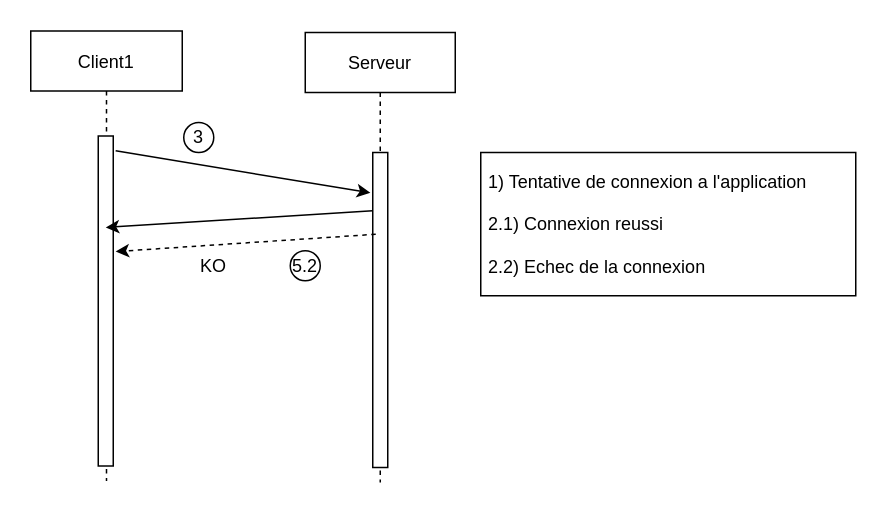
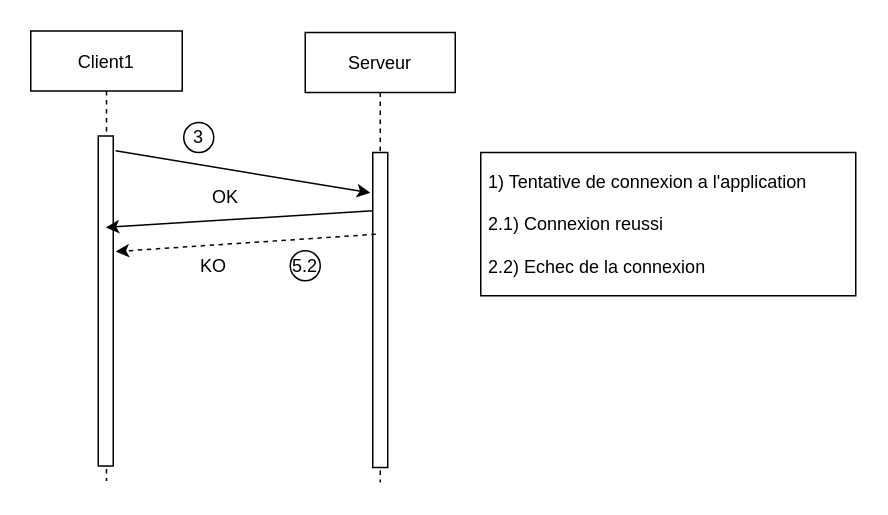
none -> (226, 197)
